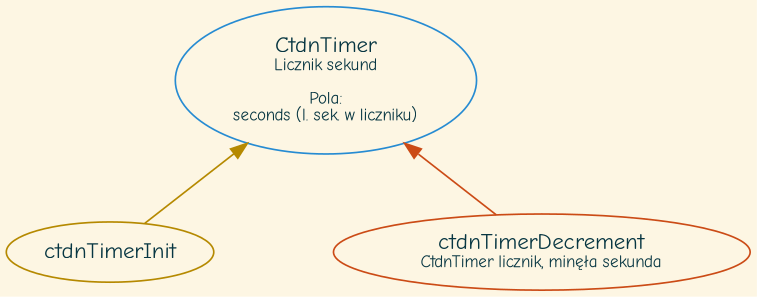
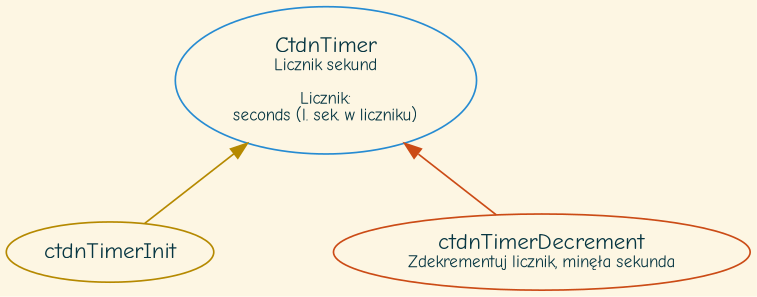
(326, 99) -> (326, 99)
(542, 262) -> (542, 262)
